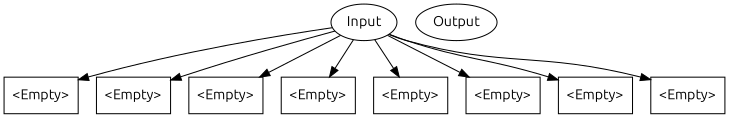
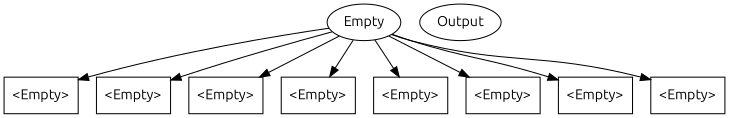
(364, 22) -> (364, 22)
